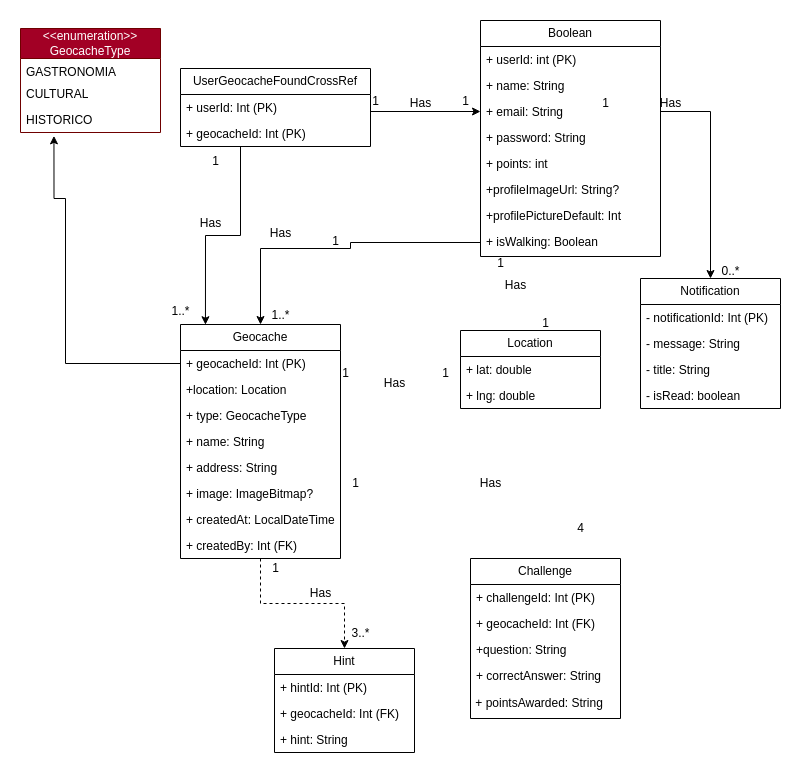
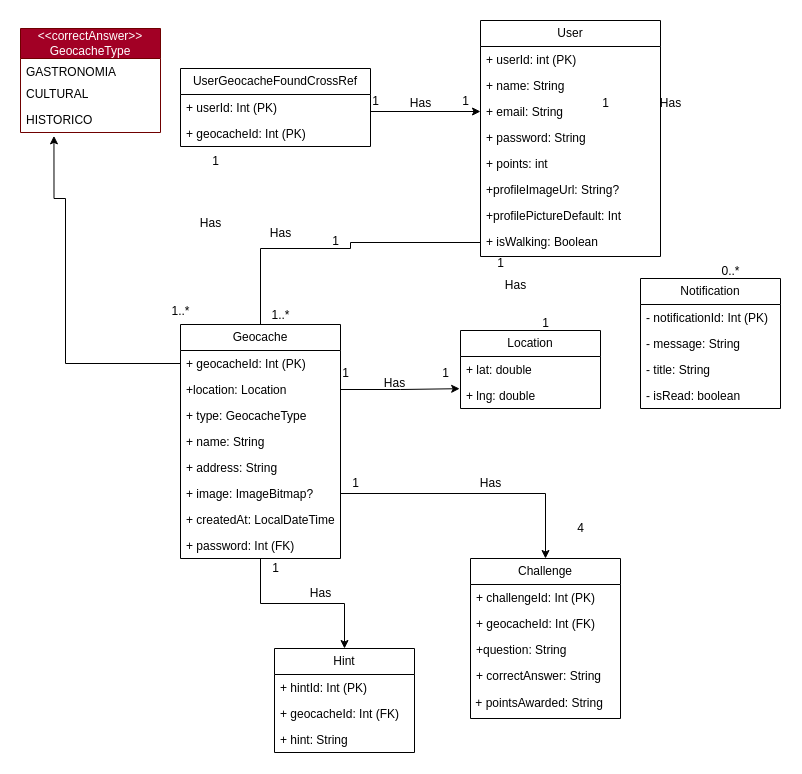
(571, 34) -> (571, 34)
(91, 44) -> (91, 44)
(711, 167) -> none
(227, 236) -> none
(261, 316) -> (261, 319)
none -> (397, 390)
none -> (472, 494)
(251, 547) -> (247, 547)
(300, 604) -> (300, 604)
(361, 634) -> none
